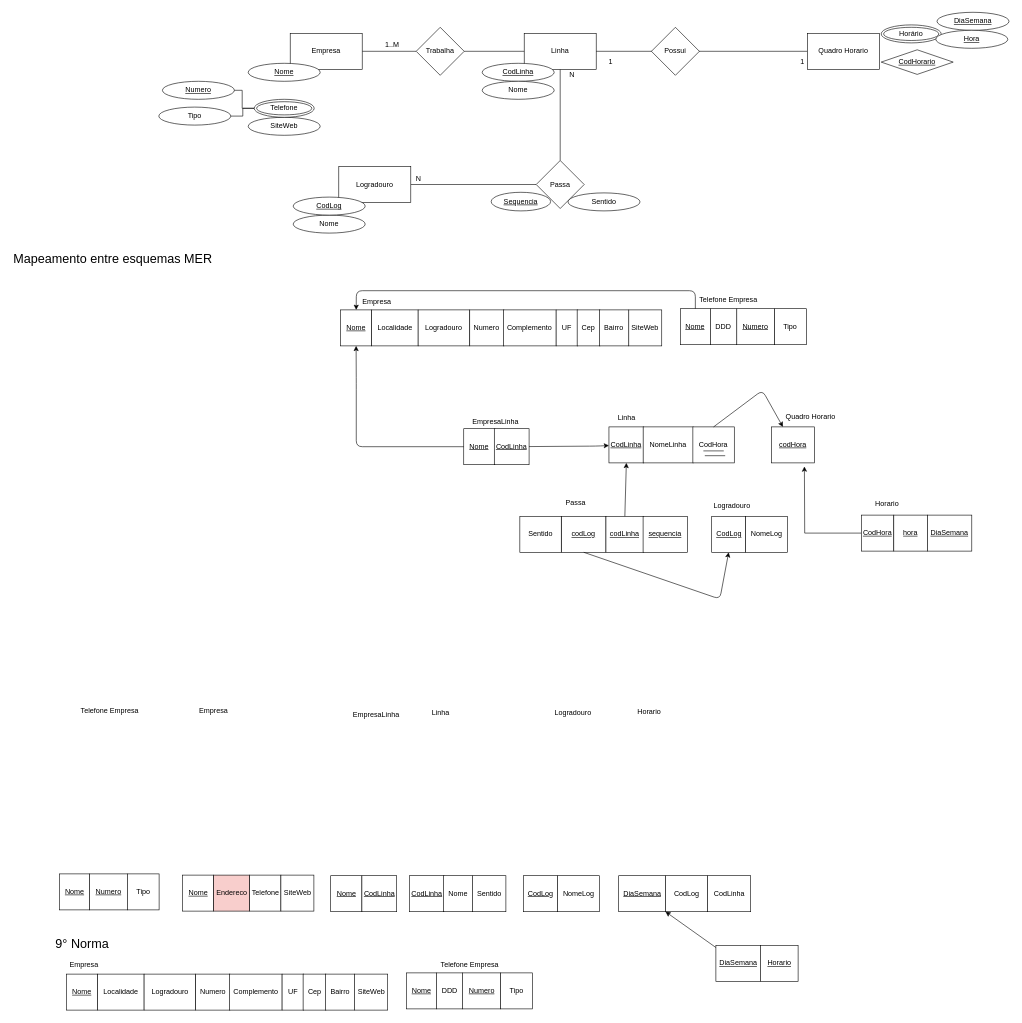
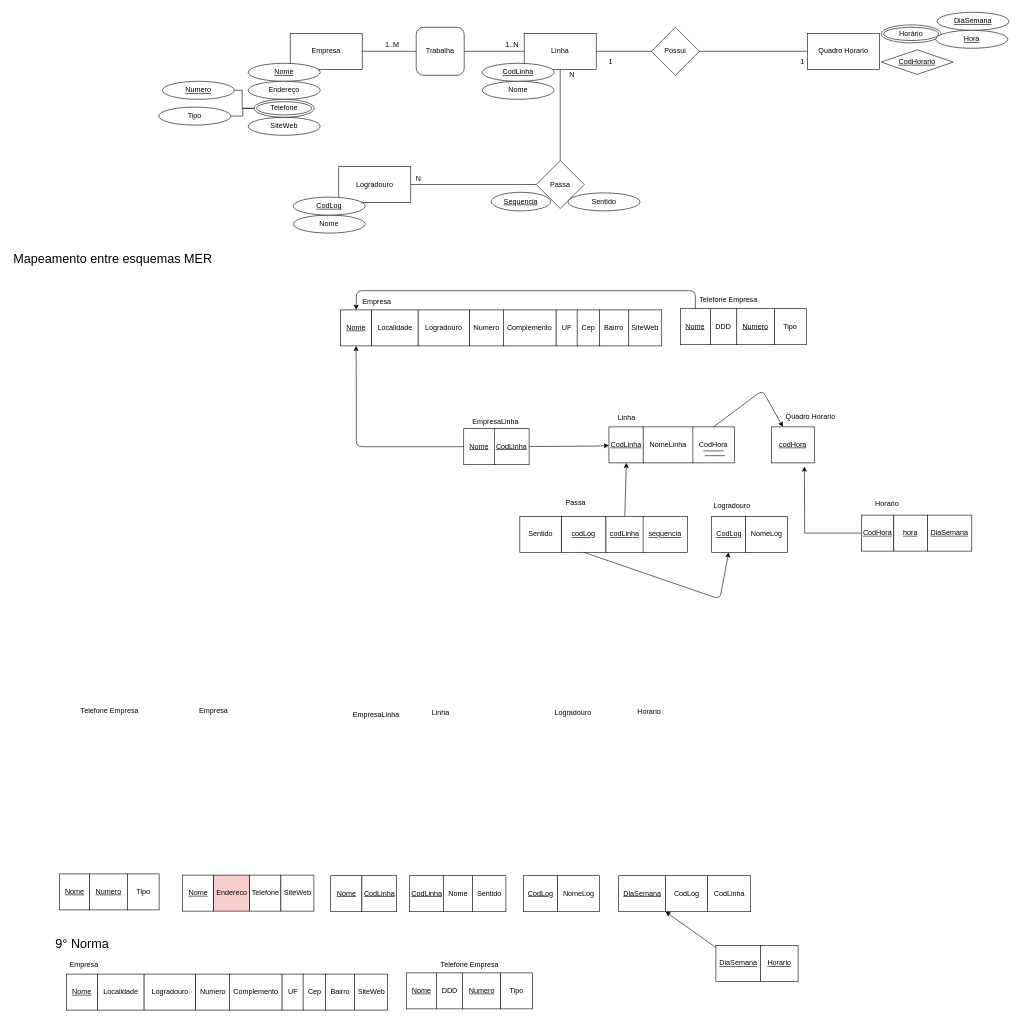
none -> (512, 45)
(440, 51) -> (440, 51)
none -> (284, 90)
